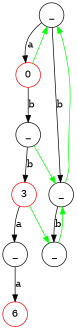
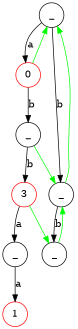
(15, 314) -> (15, 314)
